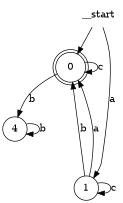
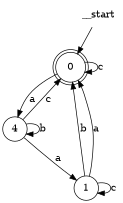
(32, 99) -> (32, 99)
(109, 100) -> (47, 157)
none -> (39, 102)
